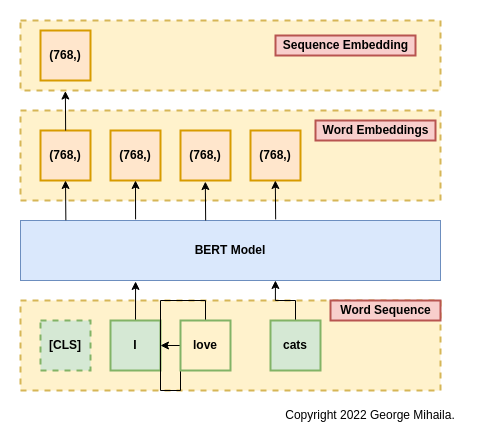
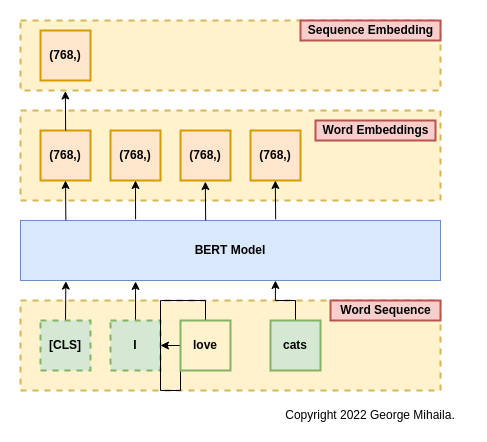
(346, 46) -> (371, 31)
none -> (66, 304)
(136, 346) -> (136, 346)
